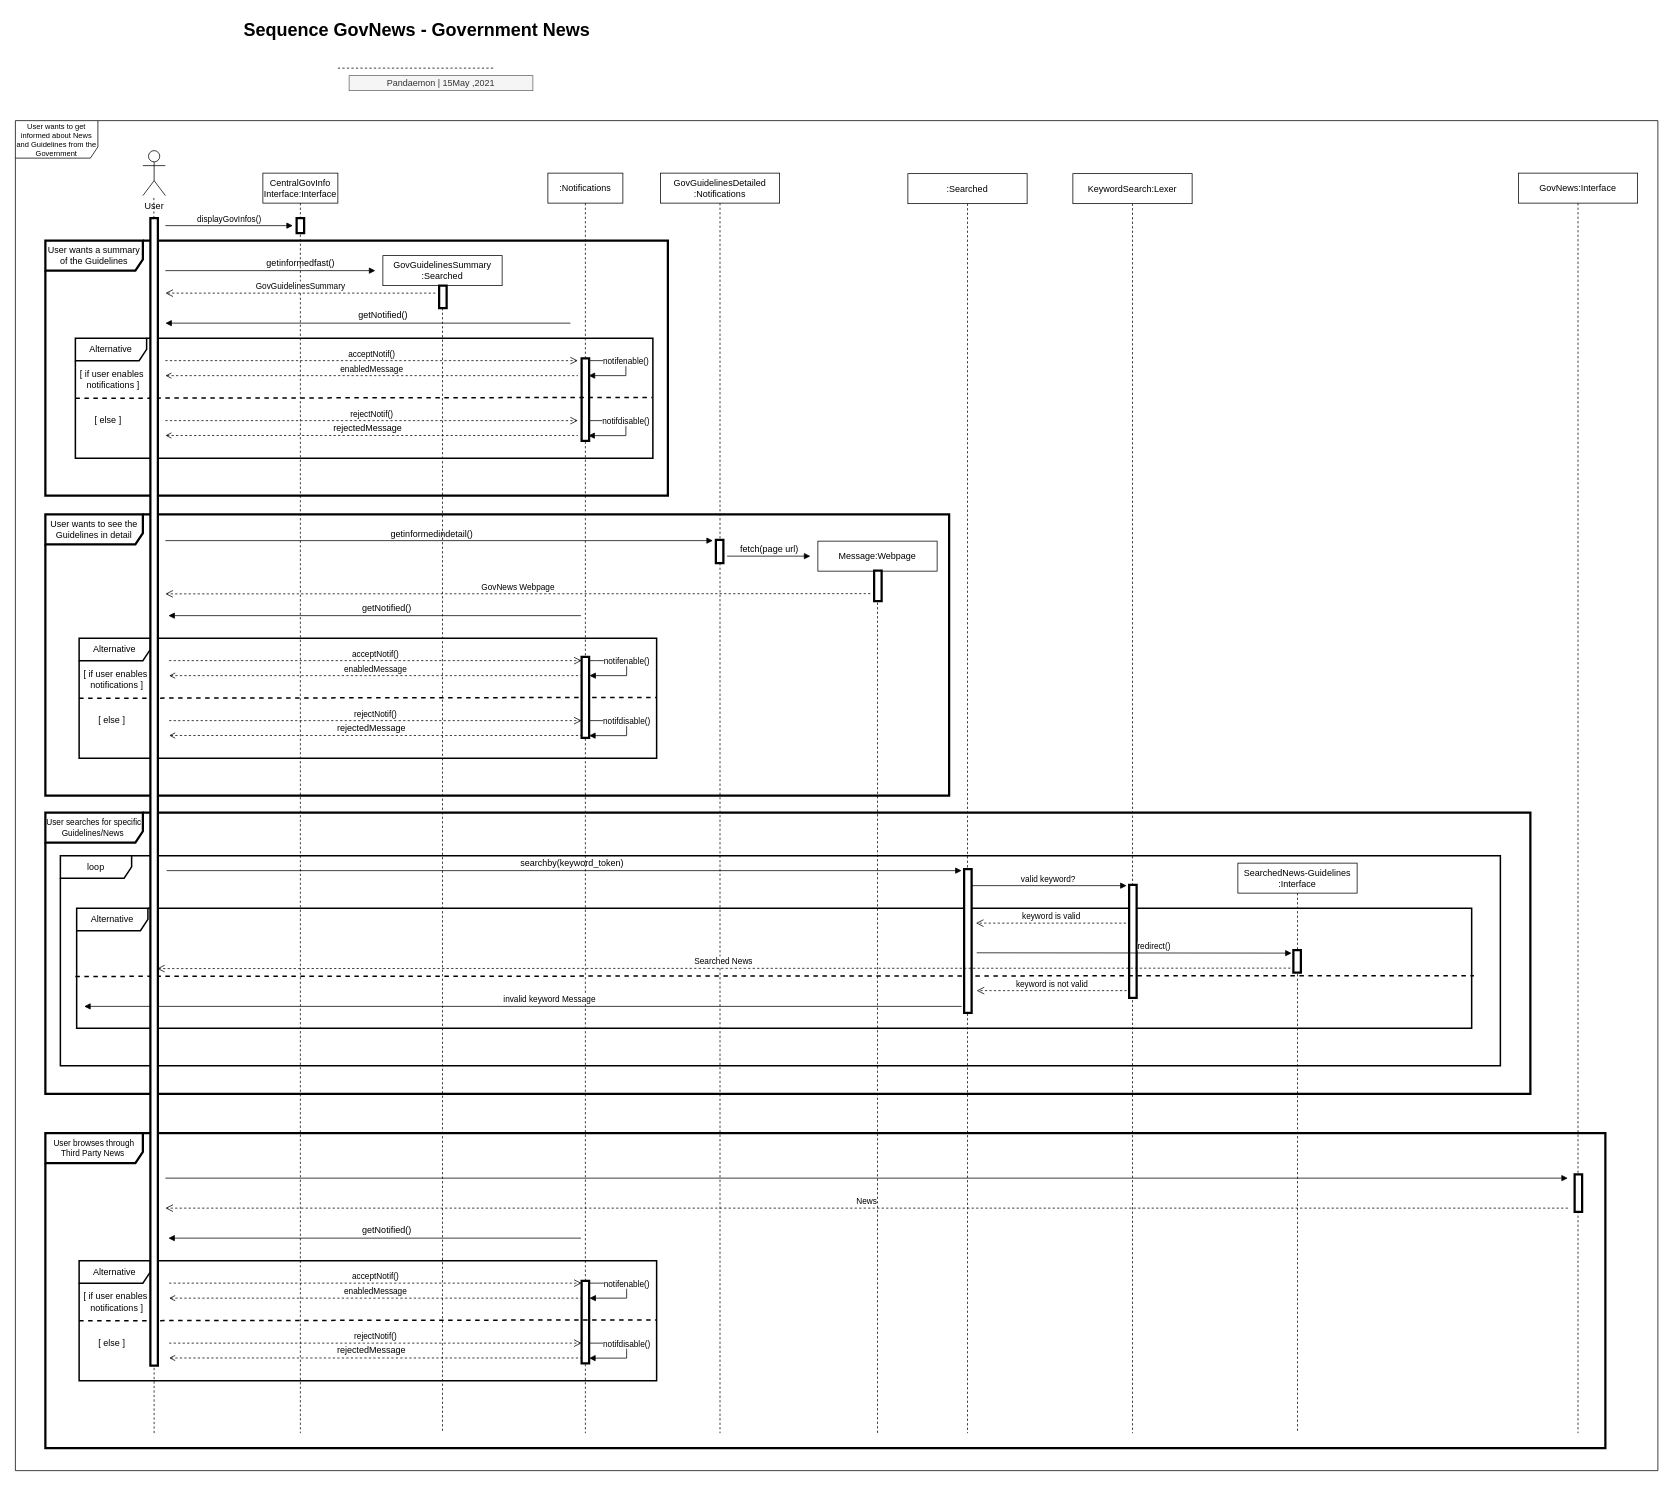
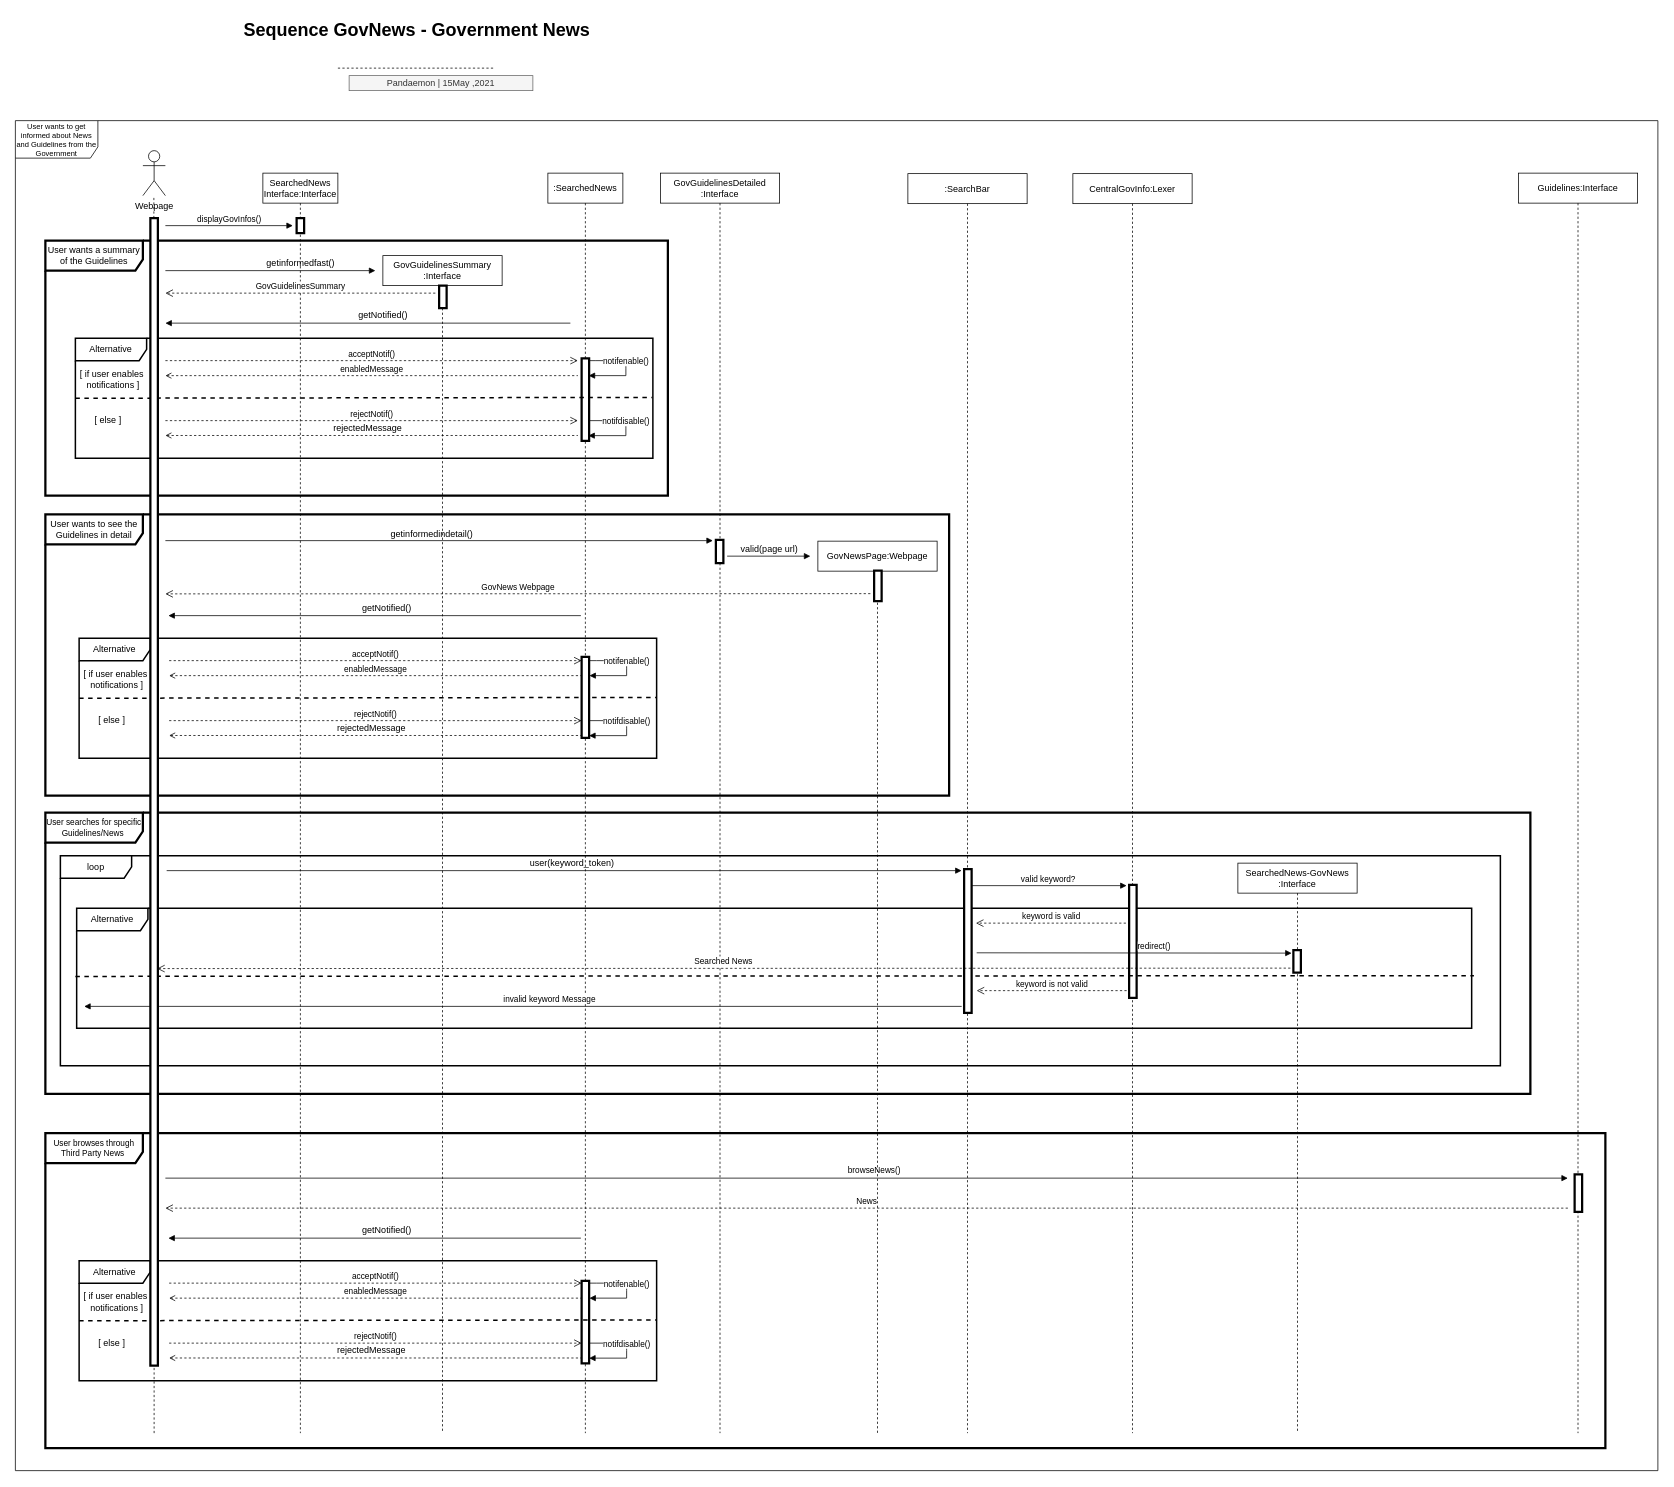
(300, 188) -> (300, 188)
(585, 188) -> (585, 188)
(720, 188) -> (720, 188)
(1578, 188) -> (1578, 188)
(968, 189) -> (968, 189)
(1133, 189) -> (1133, 189)
(155, 206) -> (155, 206)
(443, 270) -> (443, 270)
(770, 549) -> (770, 549)
(878, 556) -> (878, 556)
(572, 863) -> (572, 863)
(1298, 878) -> (1298, 878)
none -> (874, 1170)
